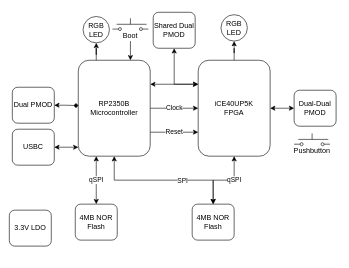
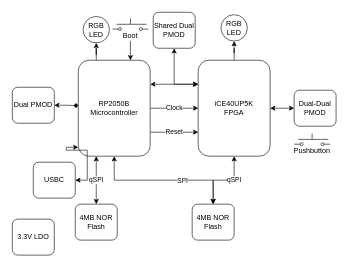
(114, 108) -> (114, 108)
(33, 147) -> (54, 180)
(30, 228) -> (33, 237)
